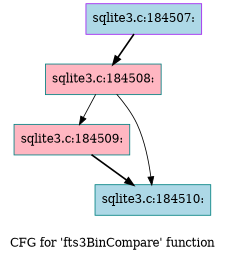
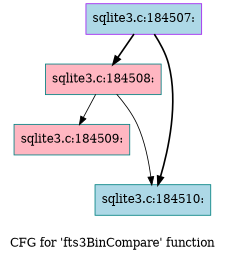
(109, 167) -> (173, 104)
